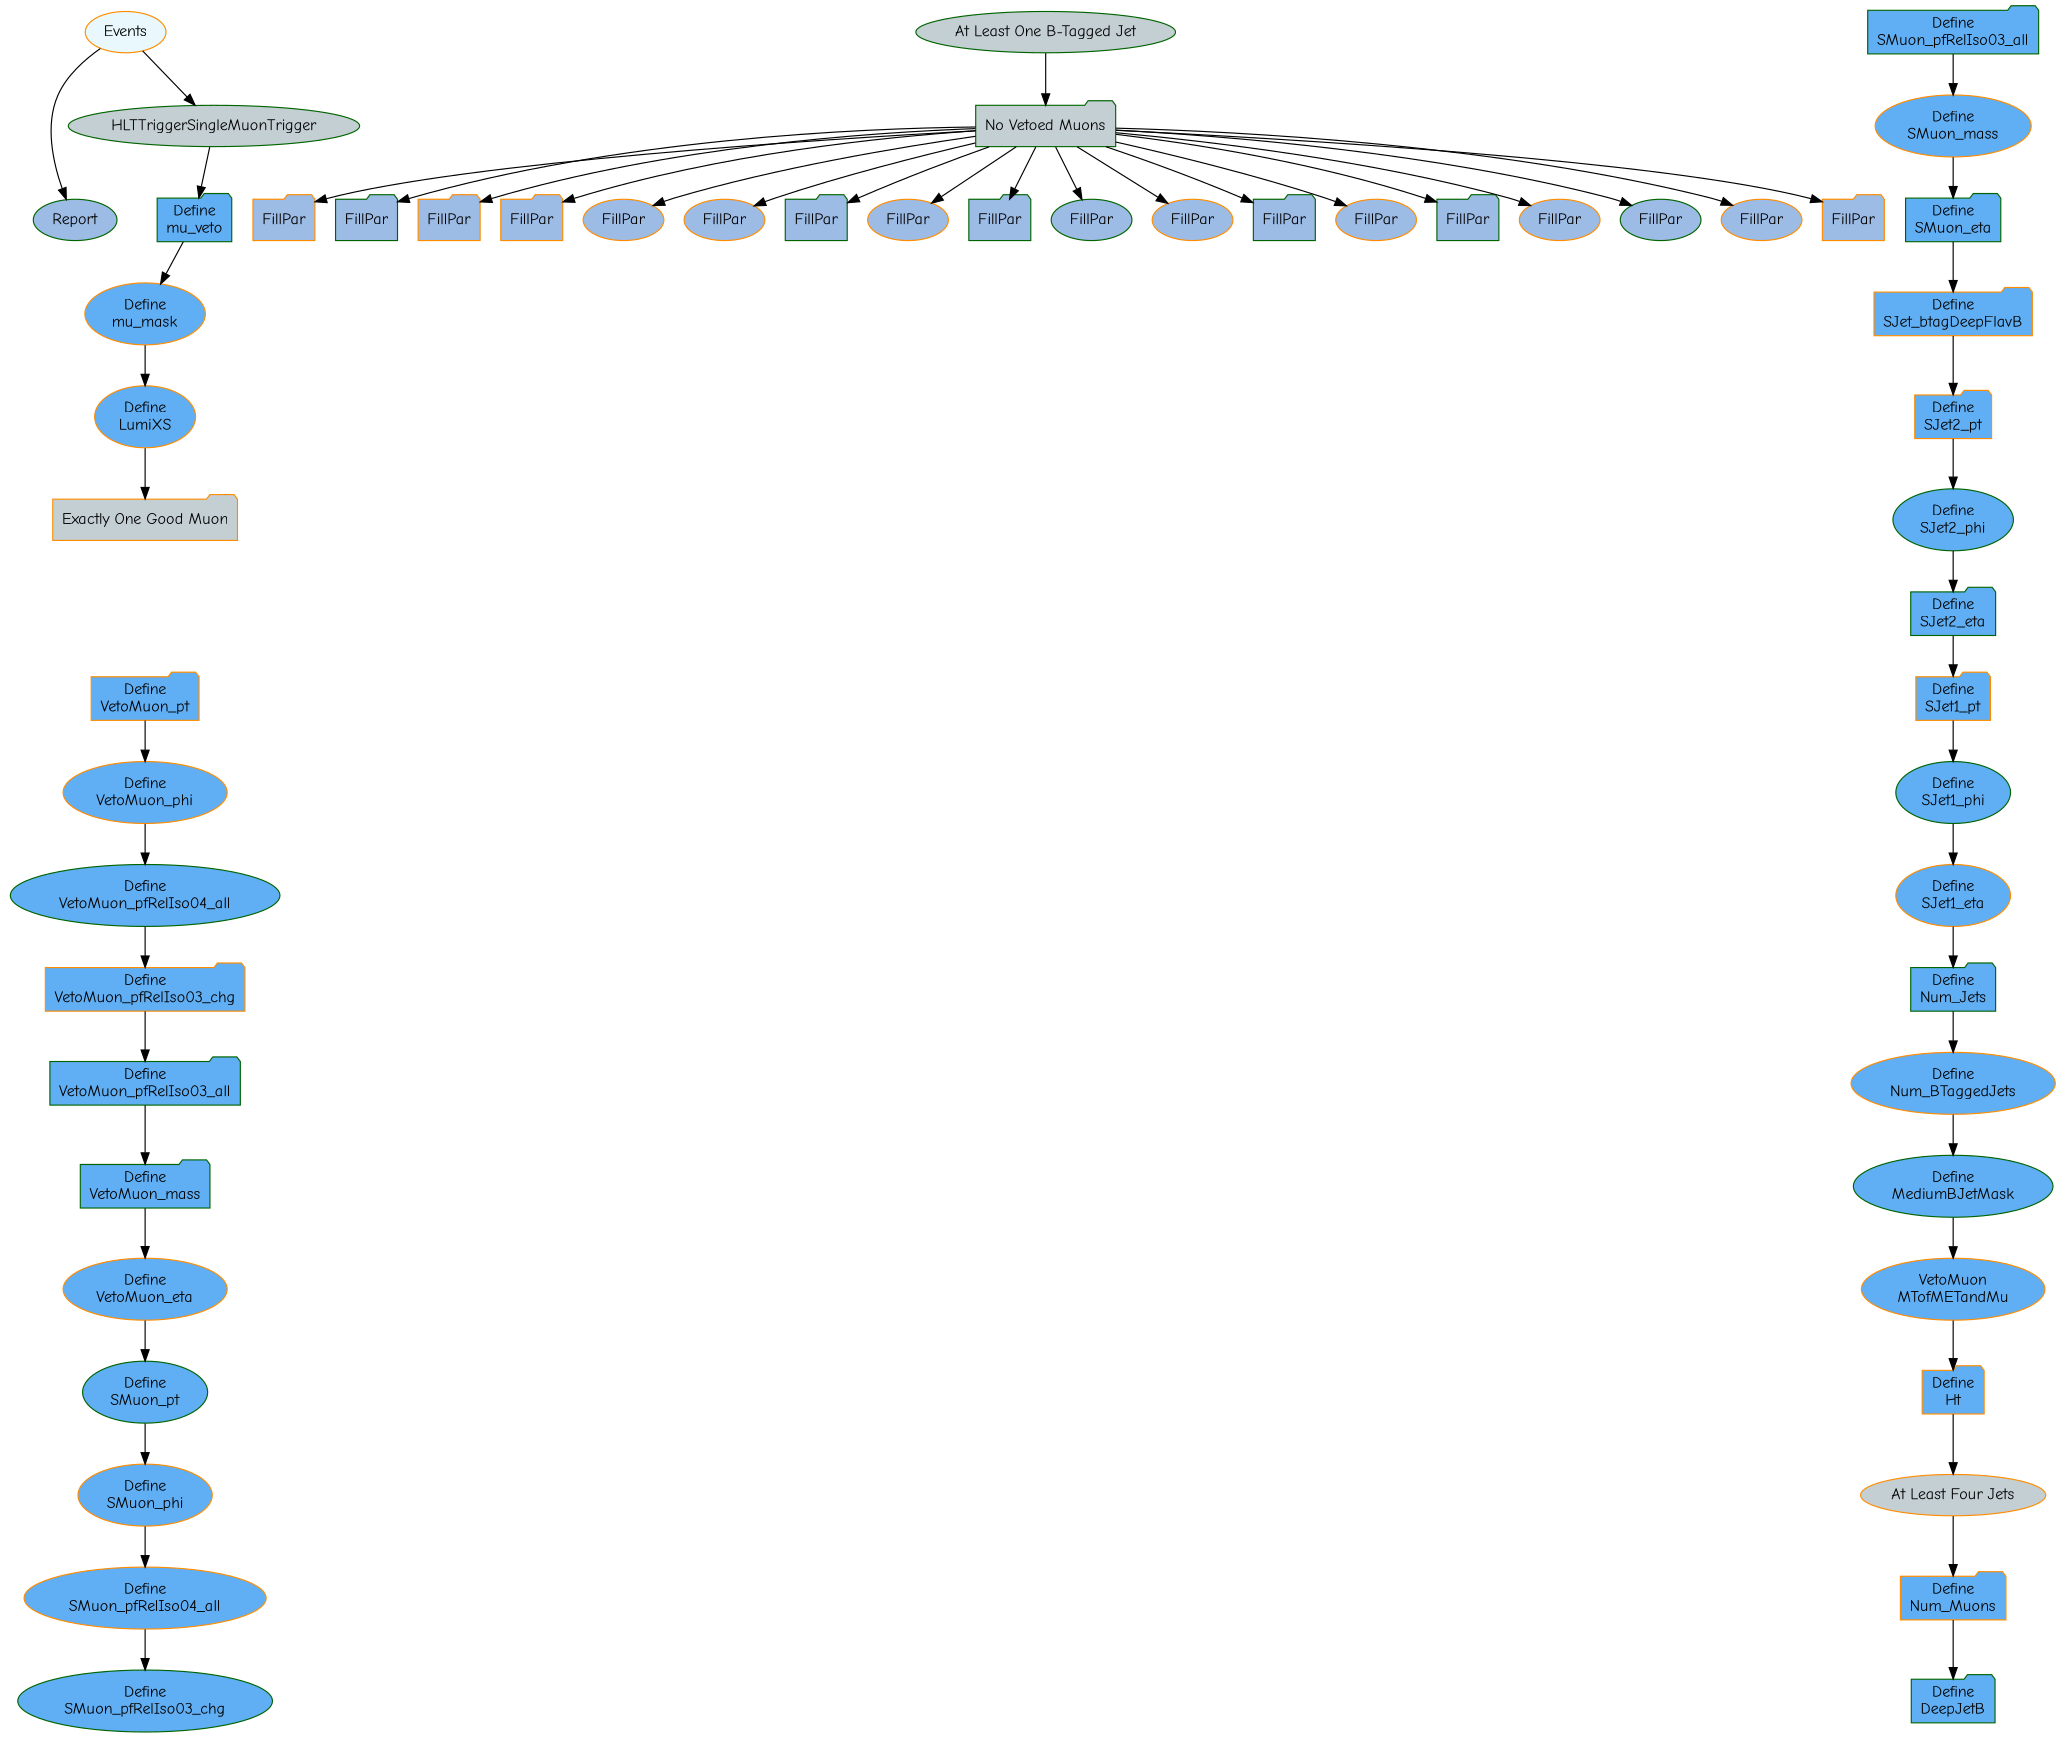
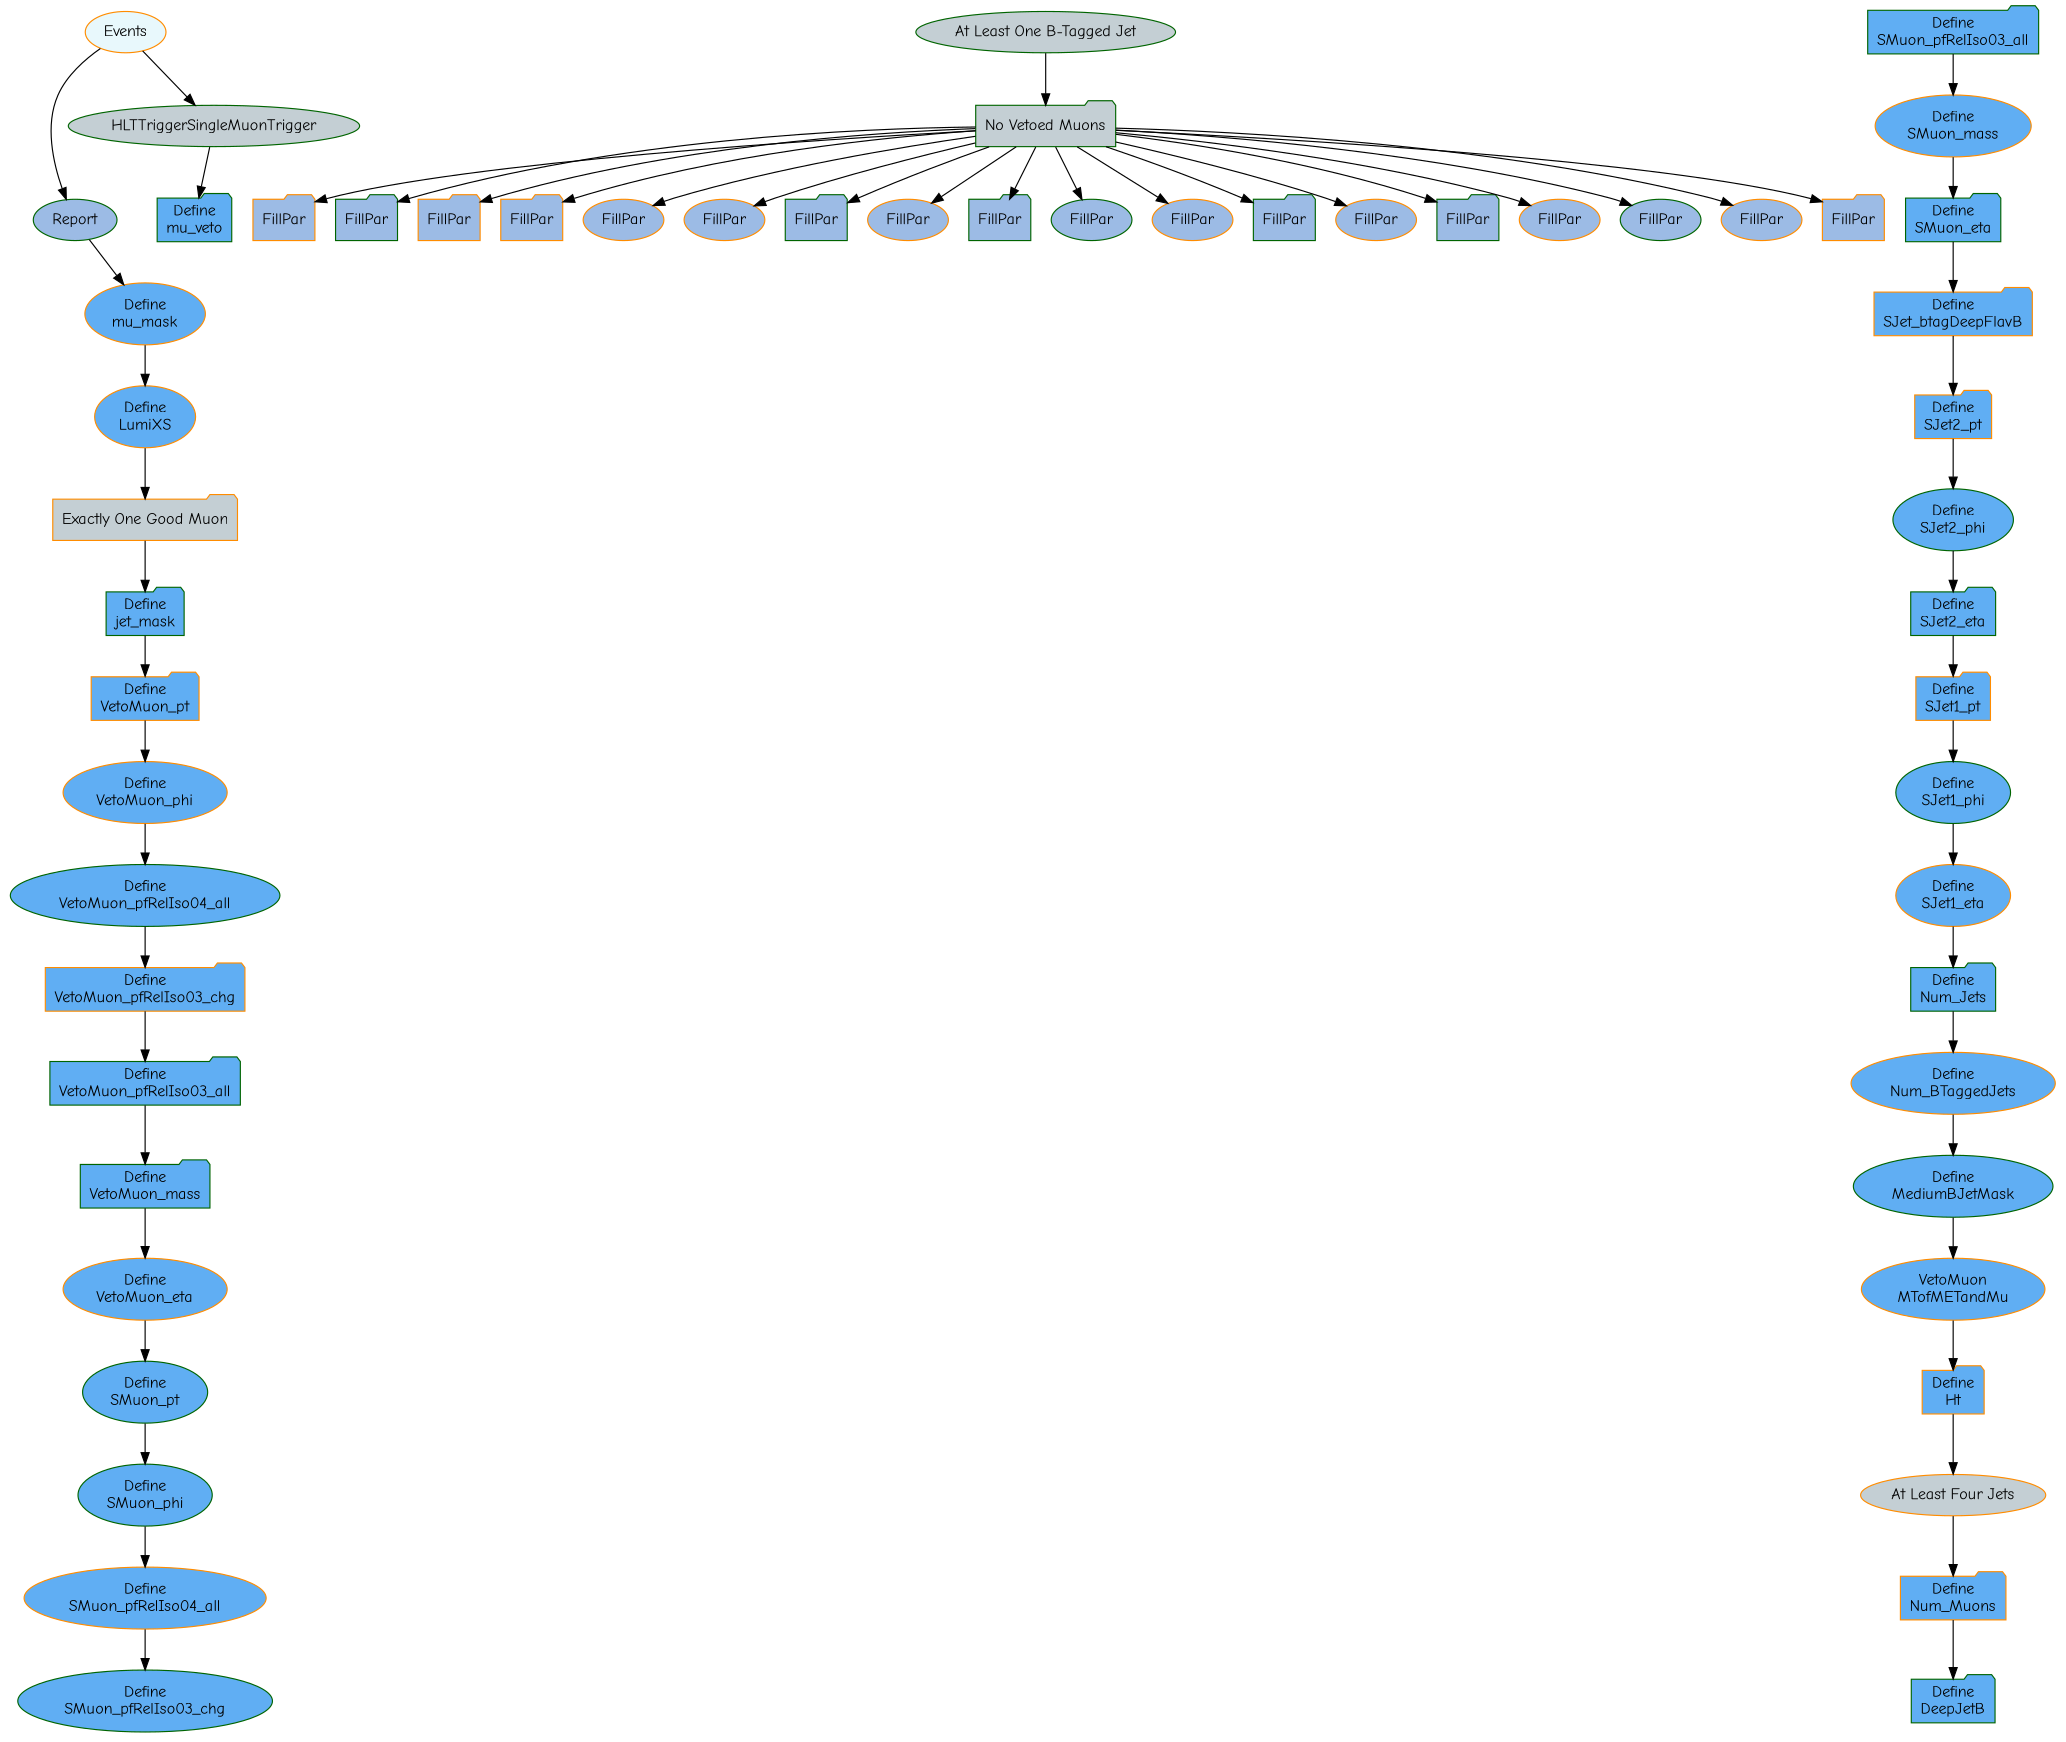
(175, 258) -> (103, 258)
none -> (145, 614)
(145, 1495) -> (145, 1495)
